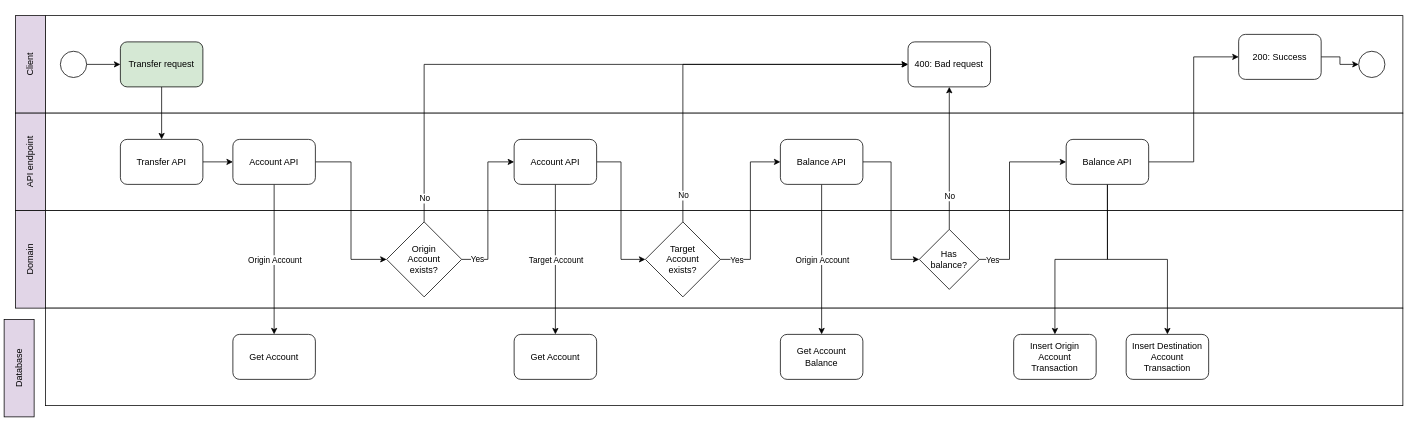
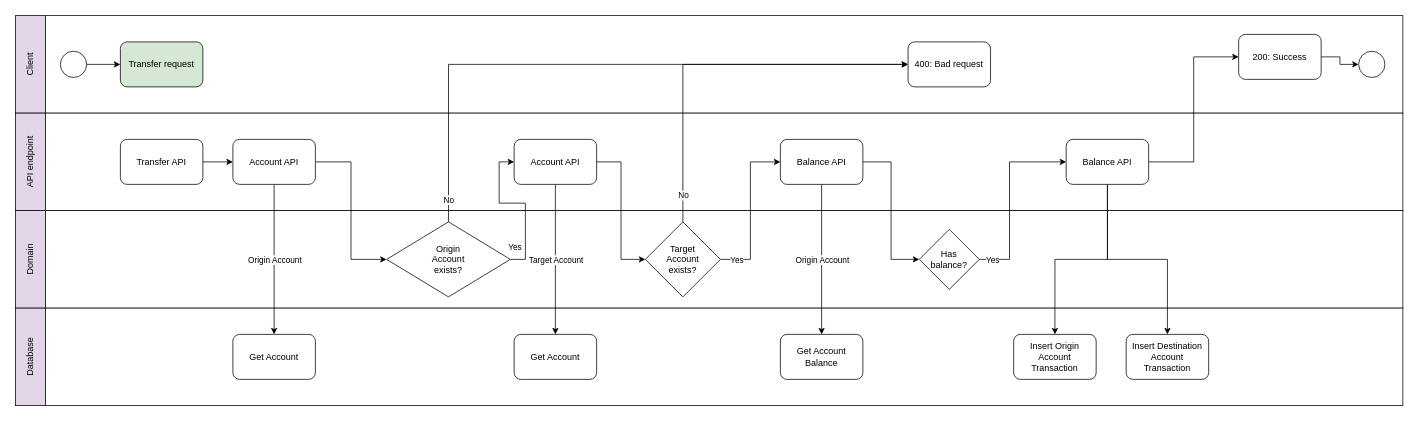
(162, 110) -> none
(949, 161) -> none
(424, 259) -> (449, 259)
(19, 368) -> (30, 357)
